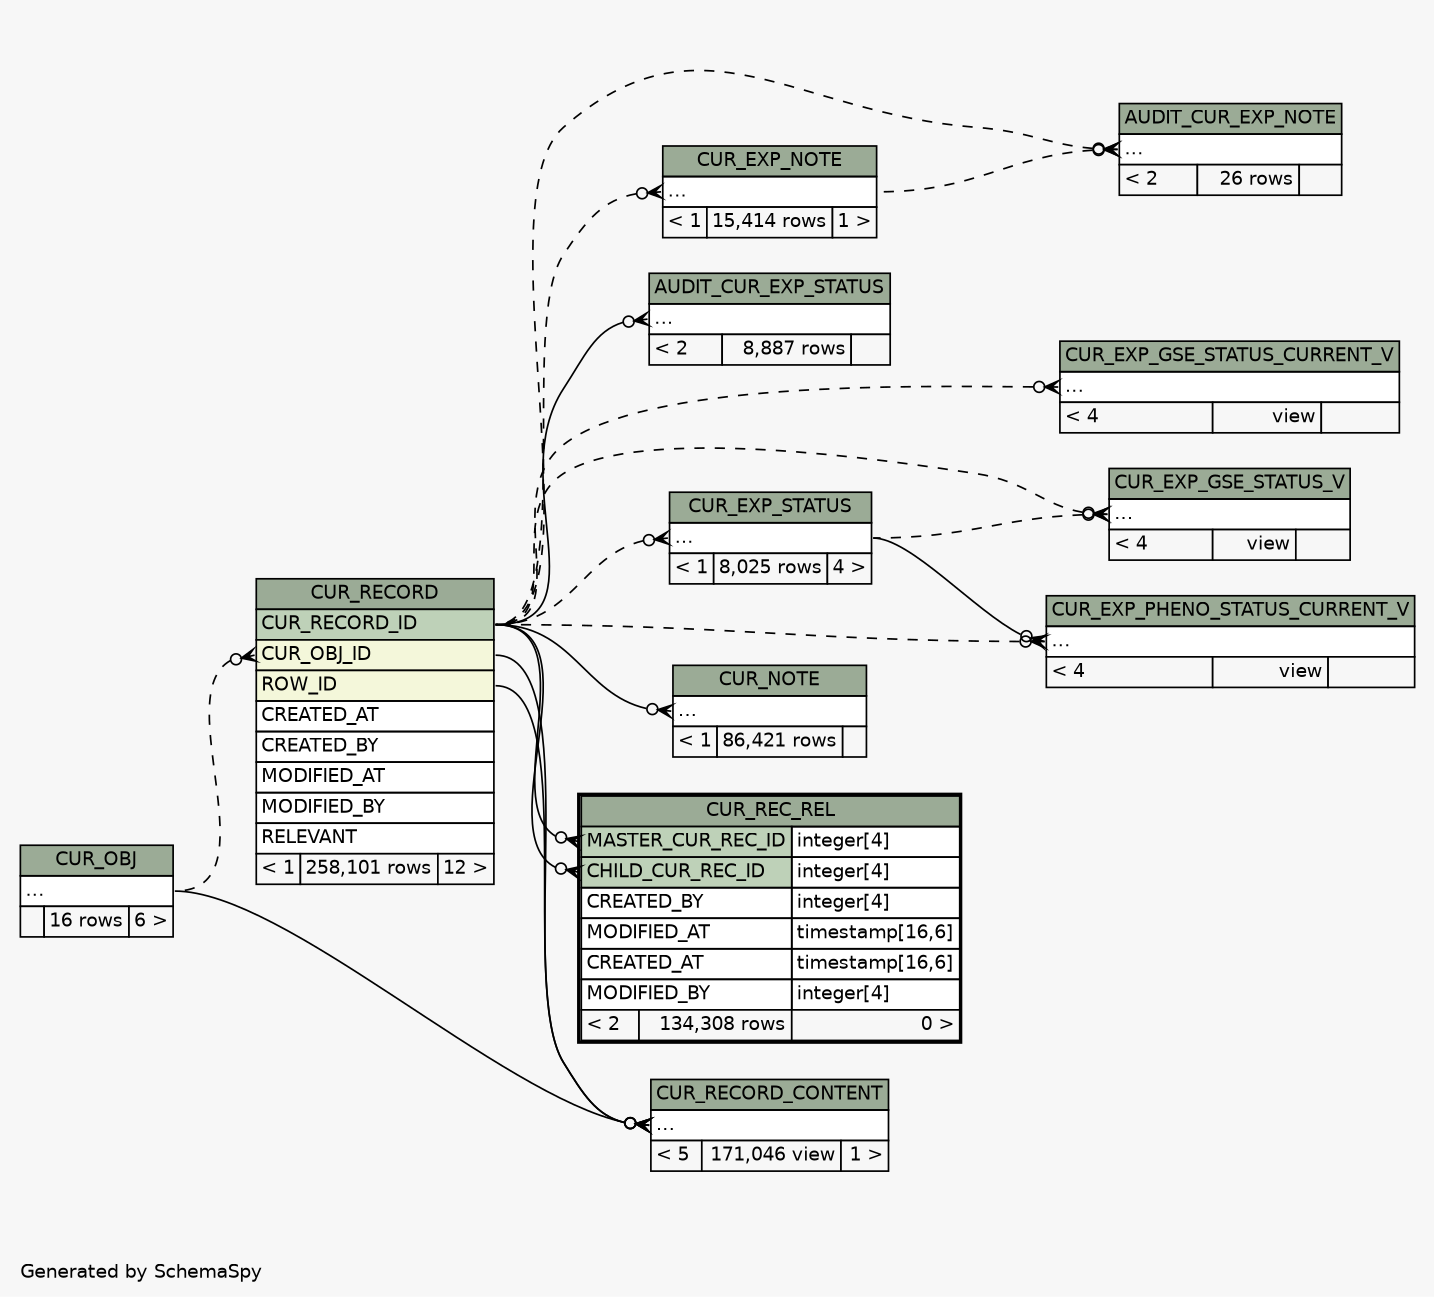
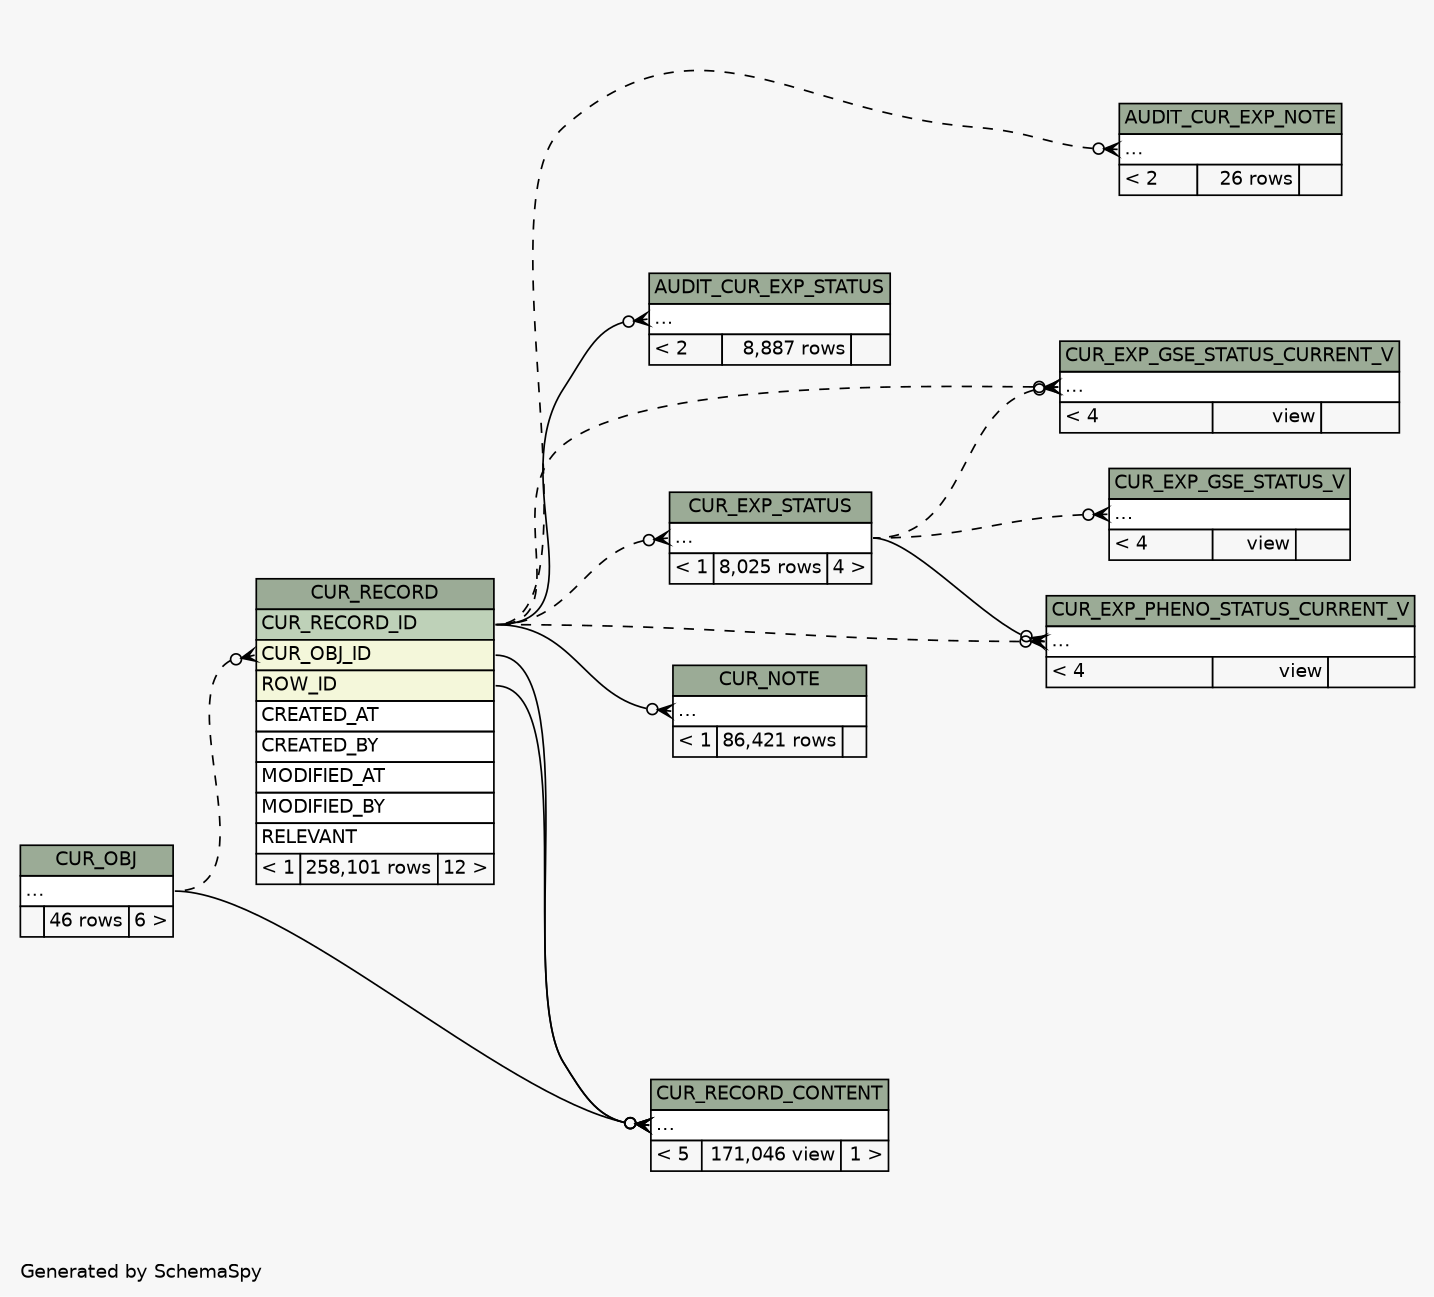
(770, 192) -> none
(735, 449) -> none
none -> (960, 473)
(770, 918) -> none
(87, 921) -> (87, 921)
